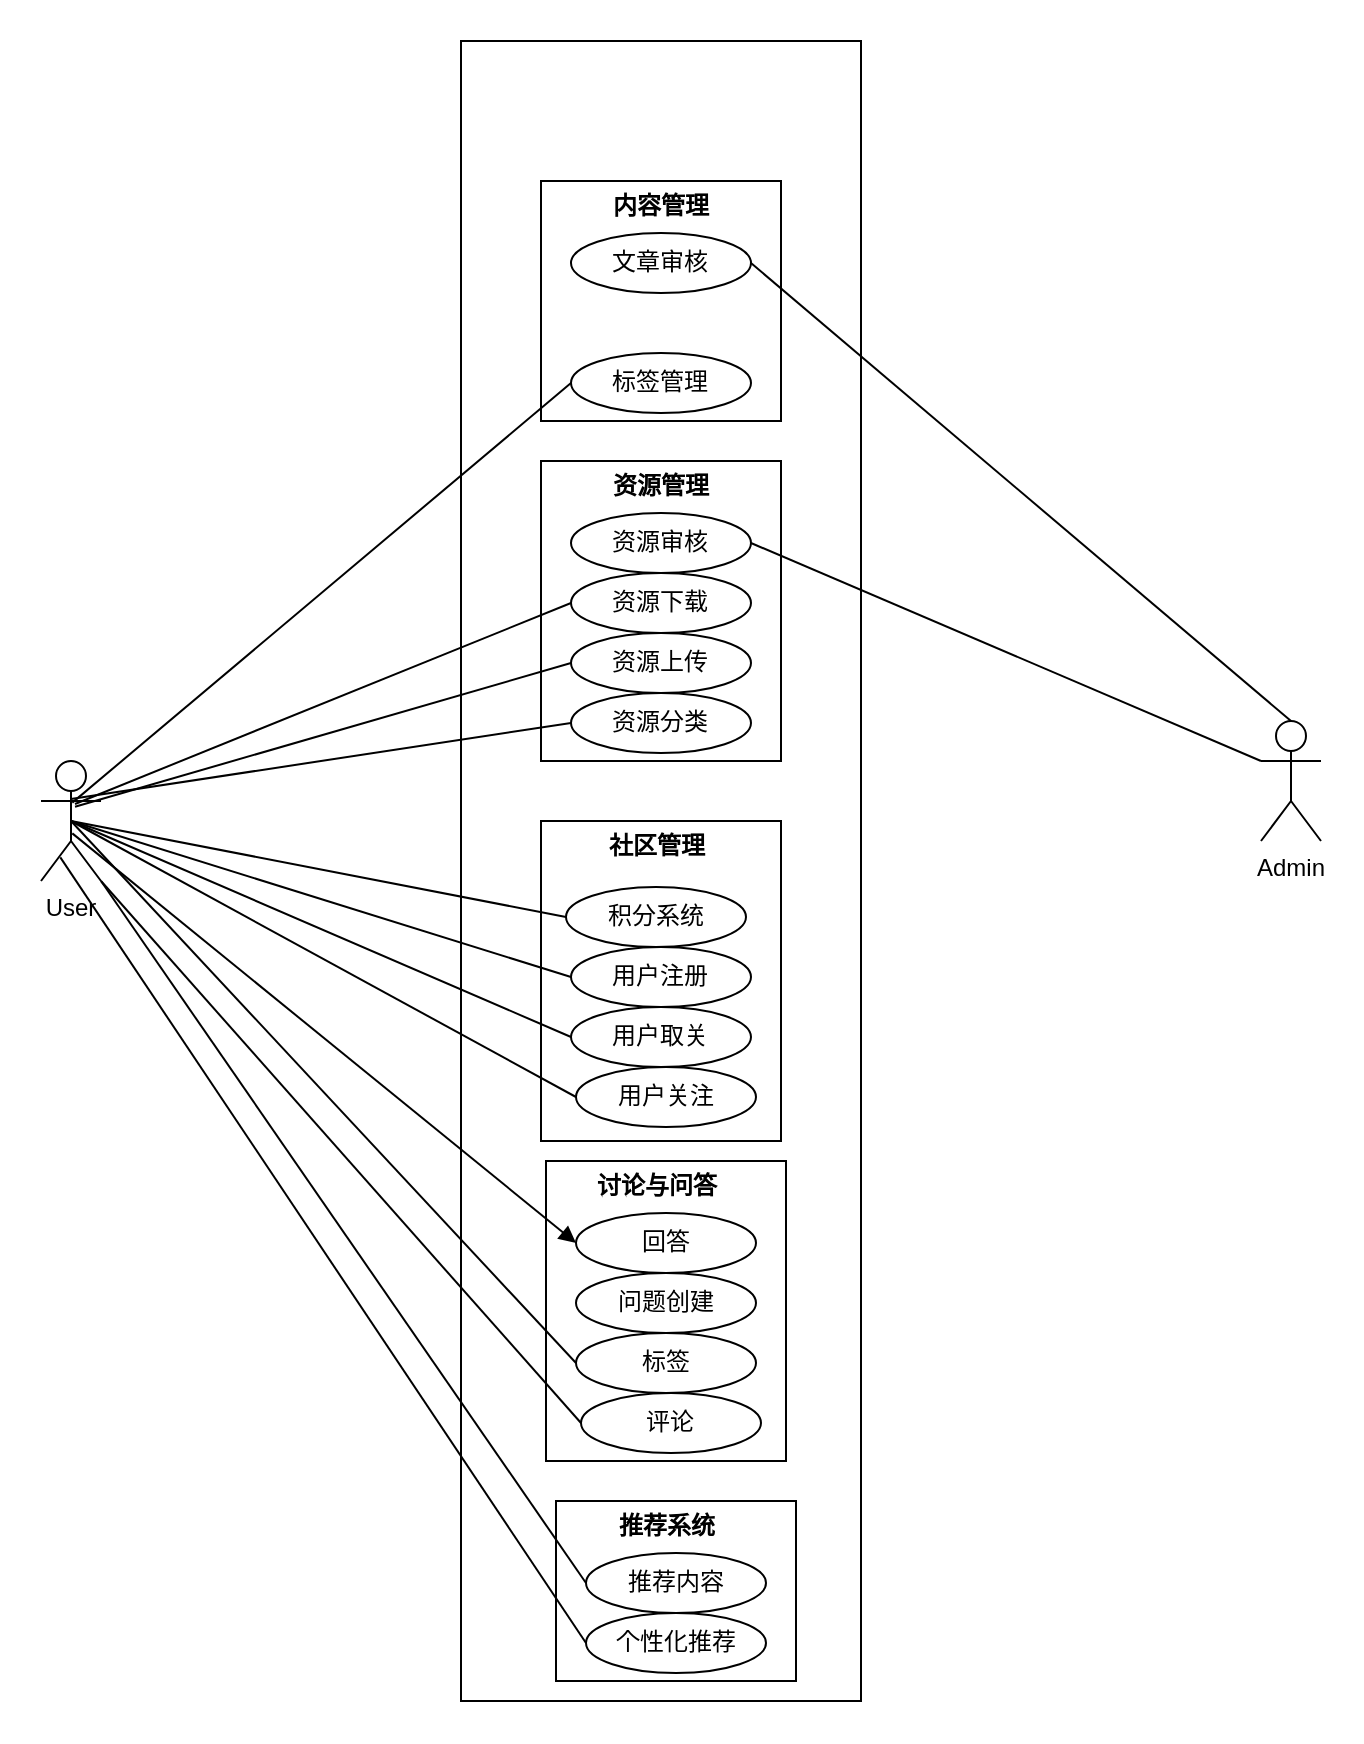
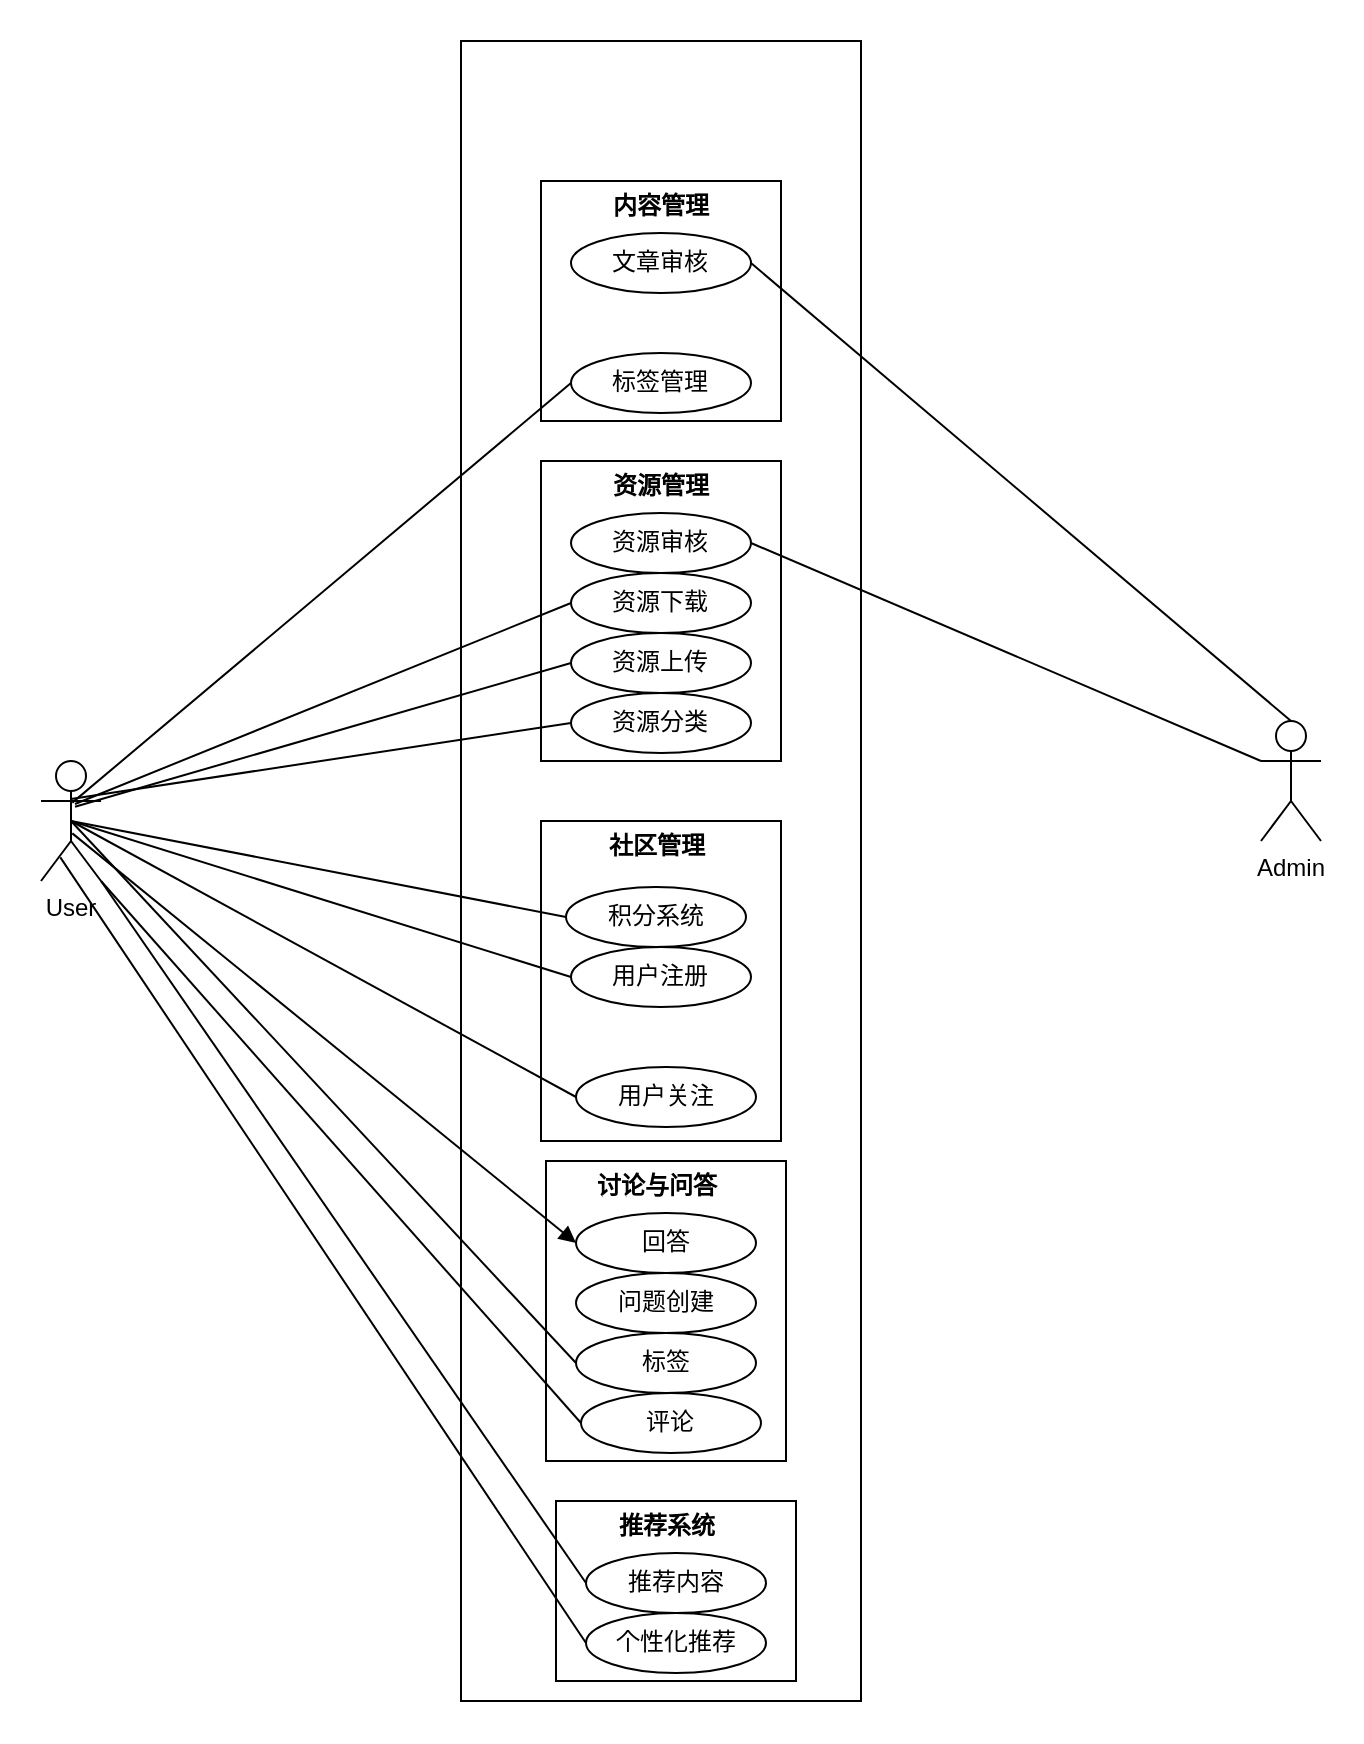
(336, 935) -> none
(661, 1037) -> none
